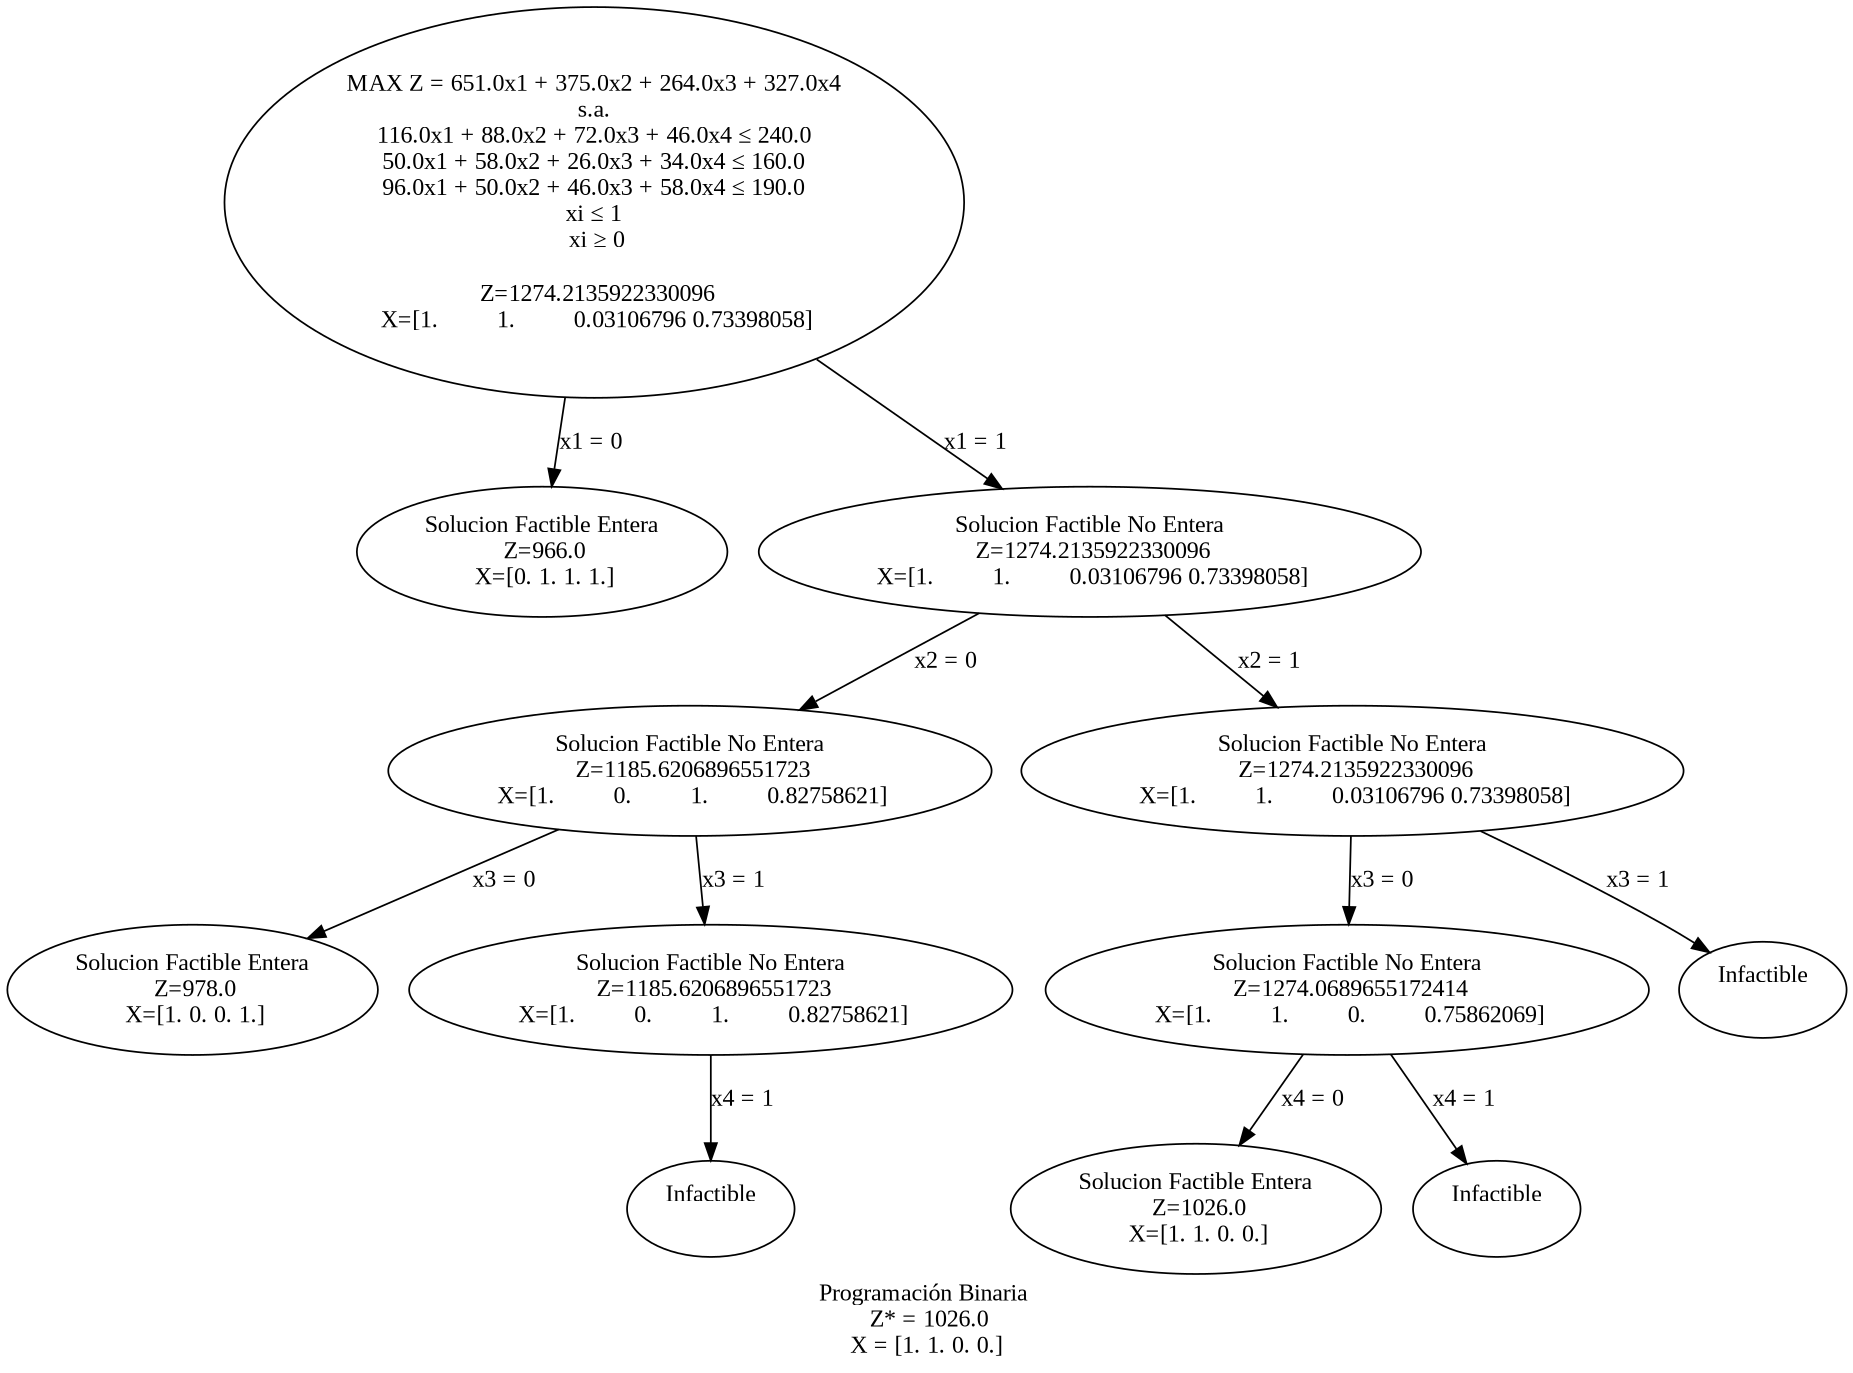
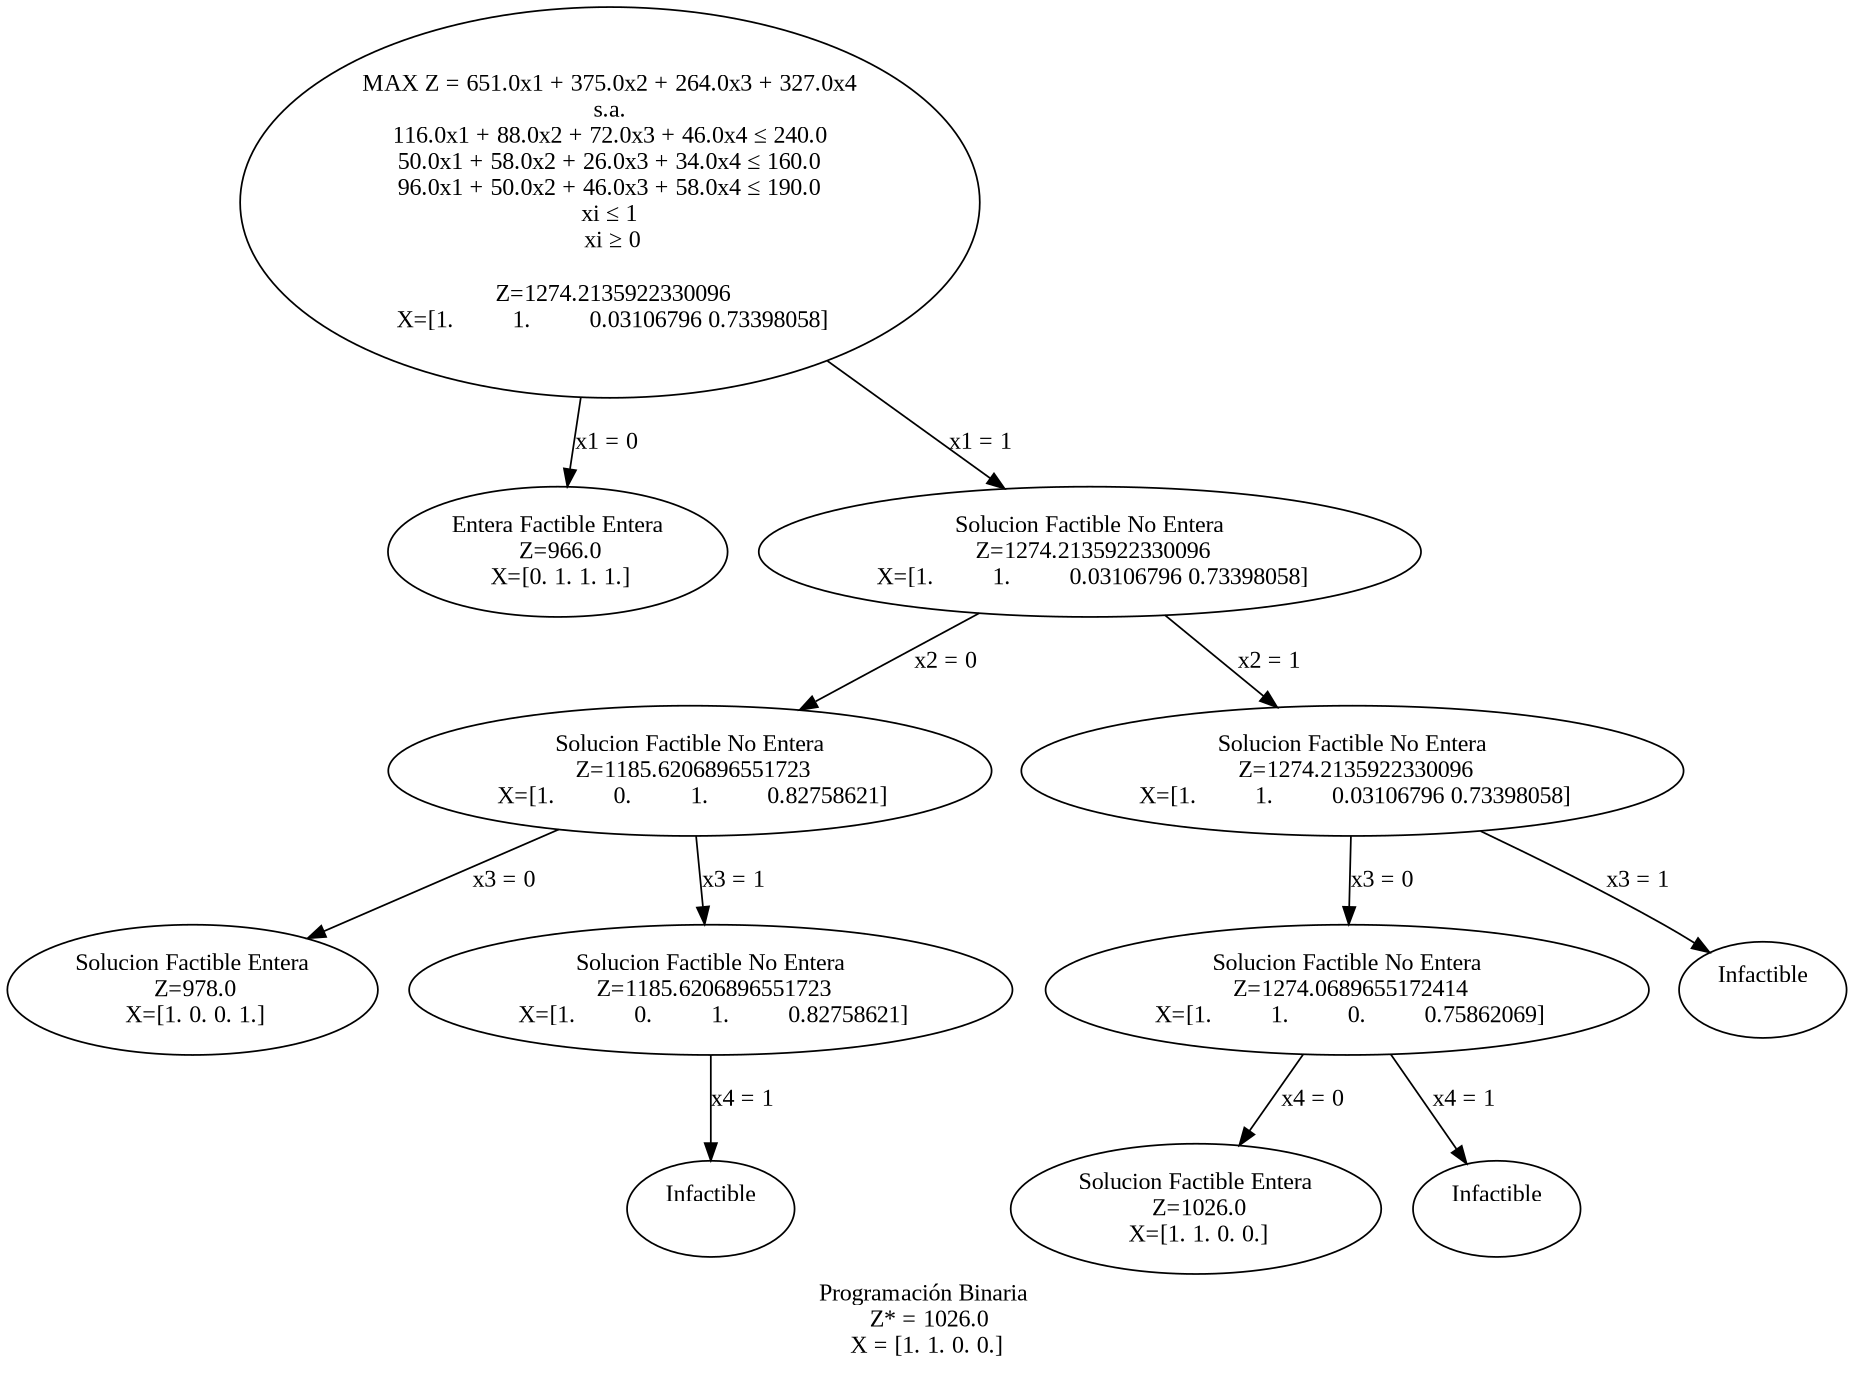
(542, 552) -> (558, 552)
